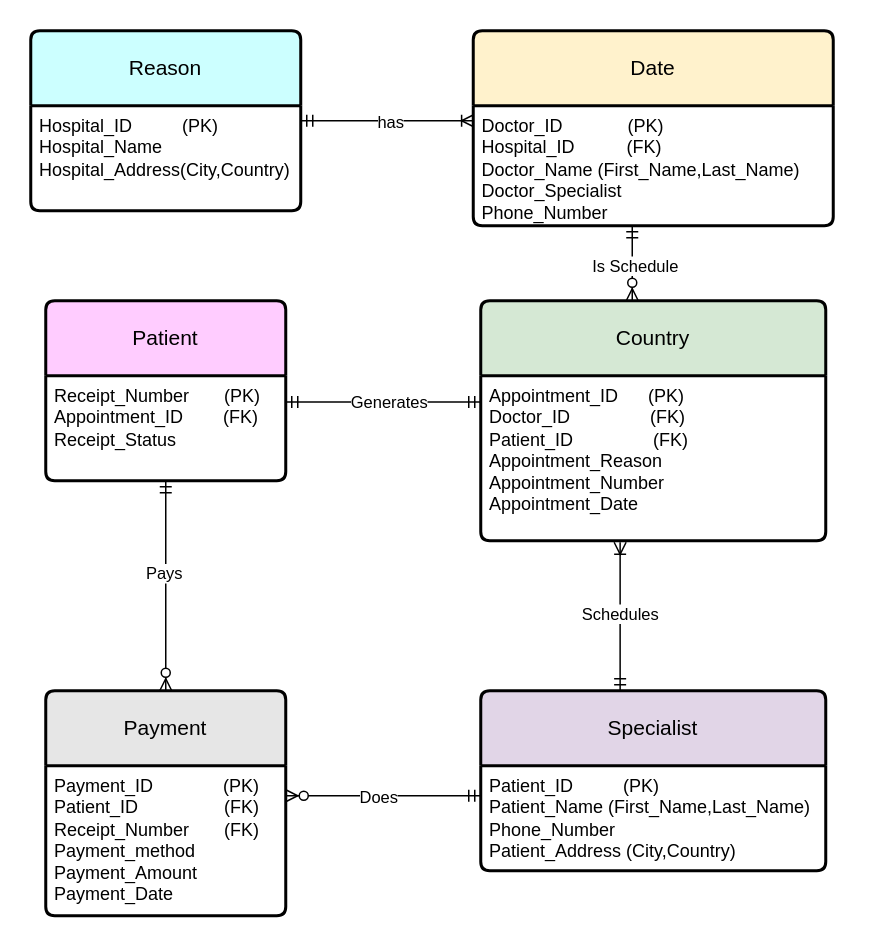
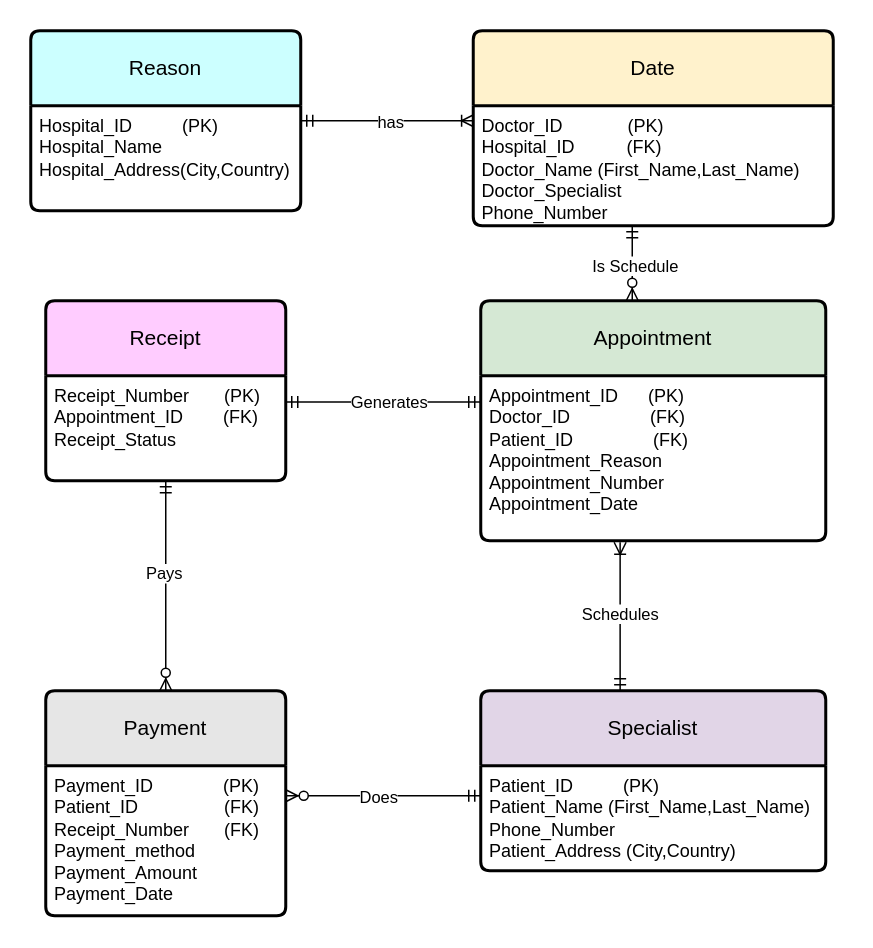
(166, 338) -> (166, 338)
(653, 338) -> (653, 338)
